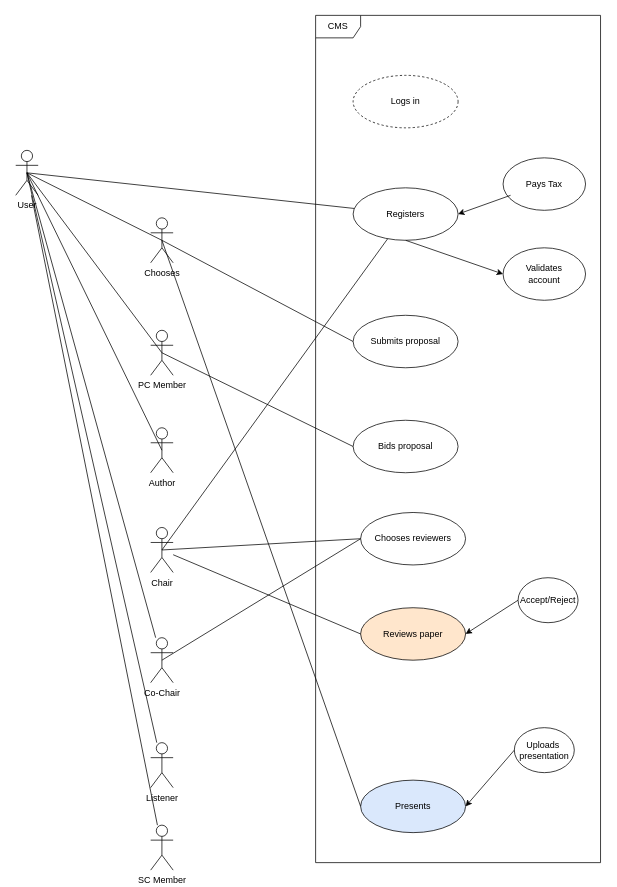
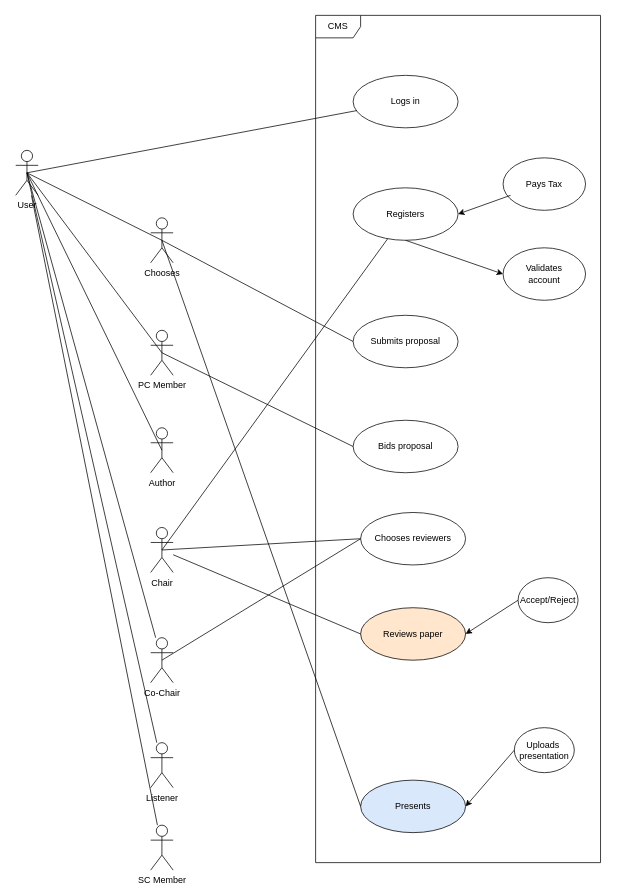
(405, 102) -> (405, 102)
none -> (196, 141)
(194, 191) -> none
